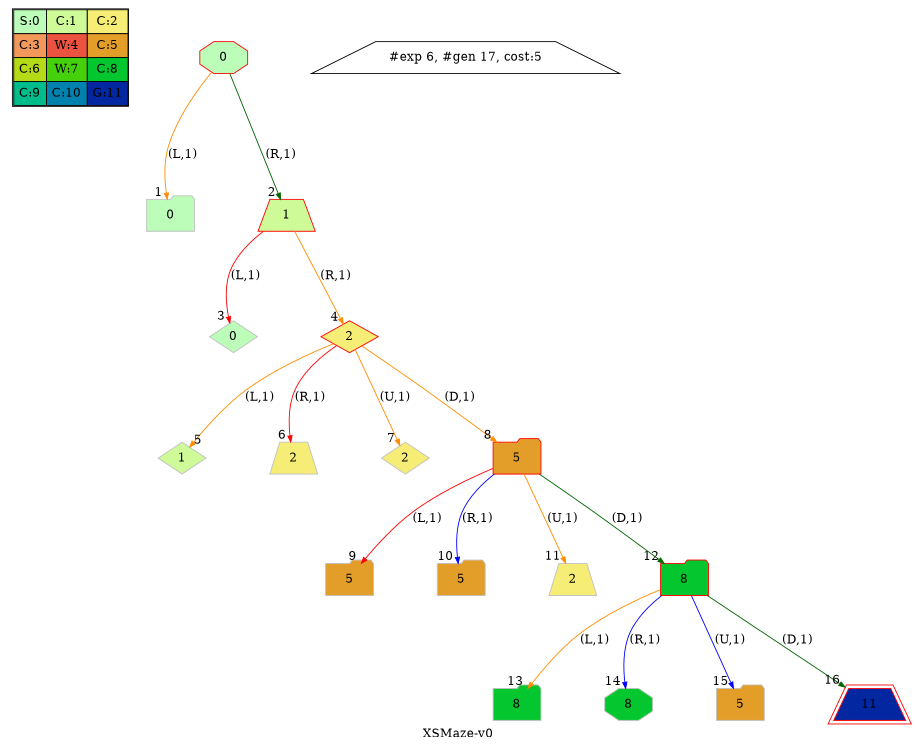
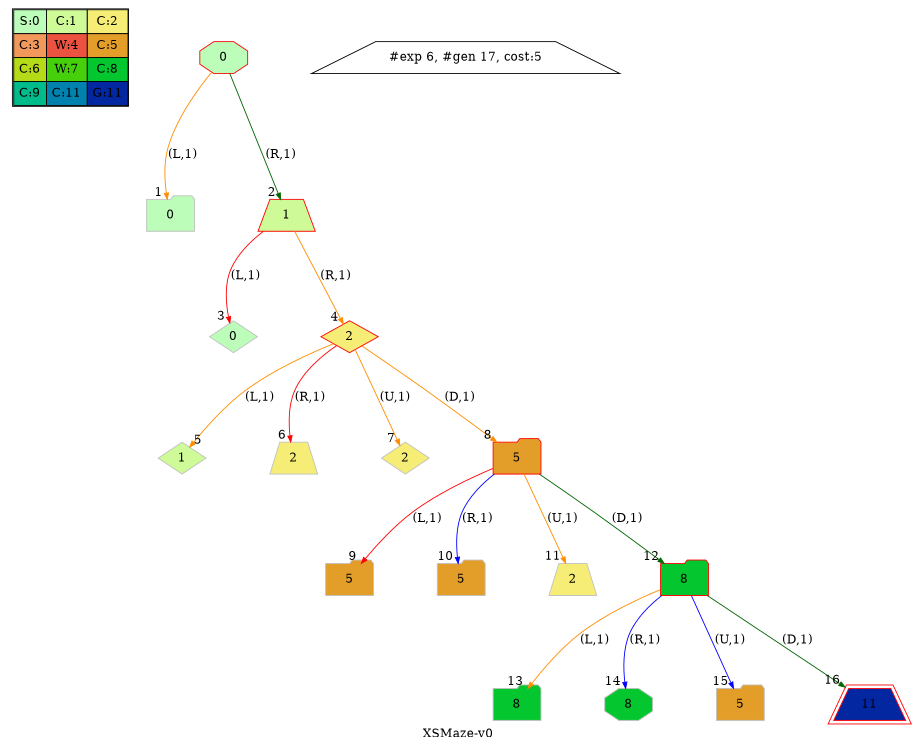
(67, 93) -> (67, 93)
